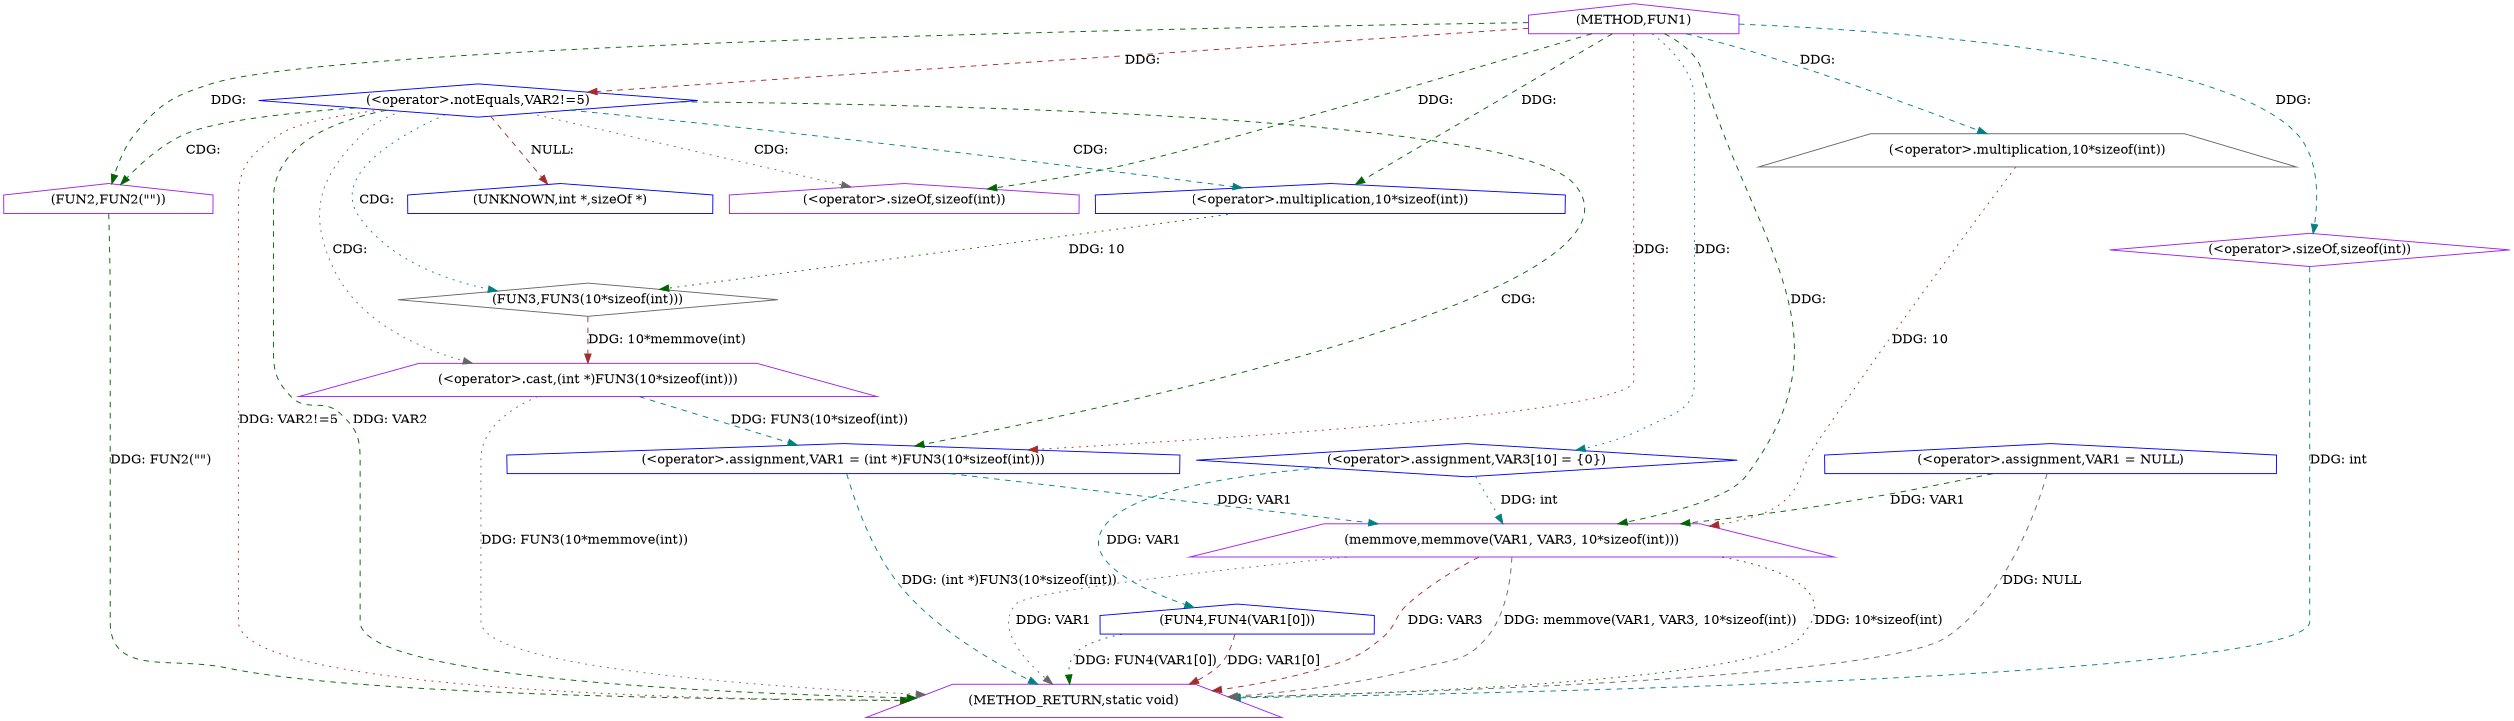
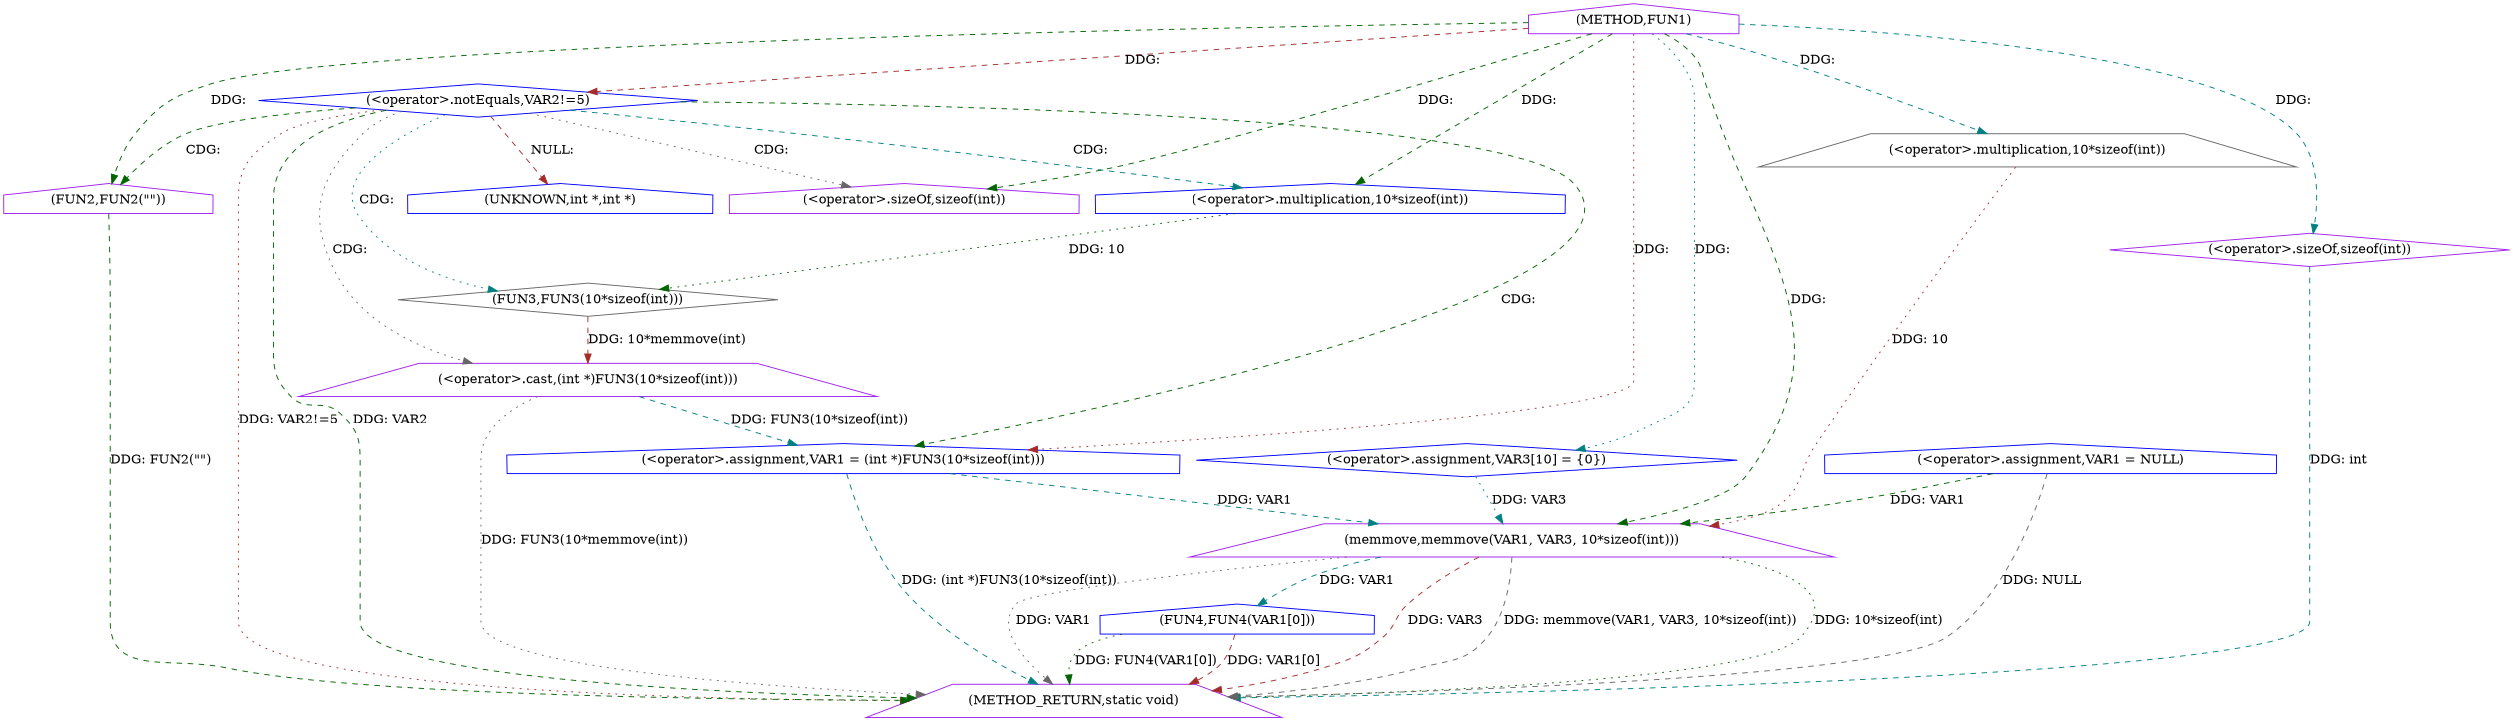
(560, 200) -> (560, 200)
(1530, 500) -> (1530, 500)
(1137, 503) -> (1321, 573)
